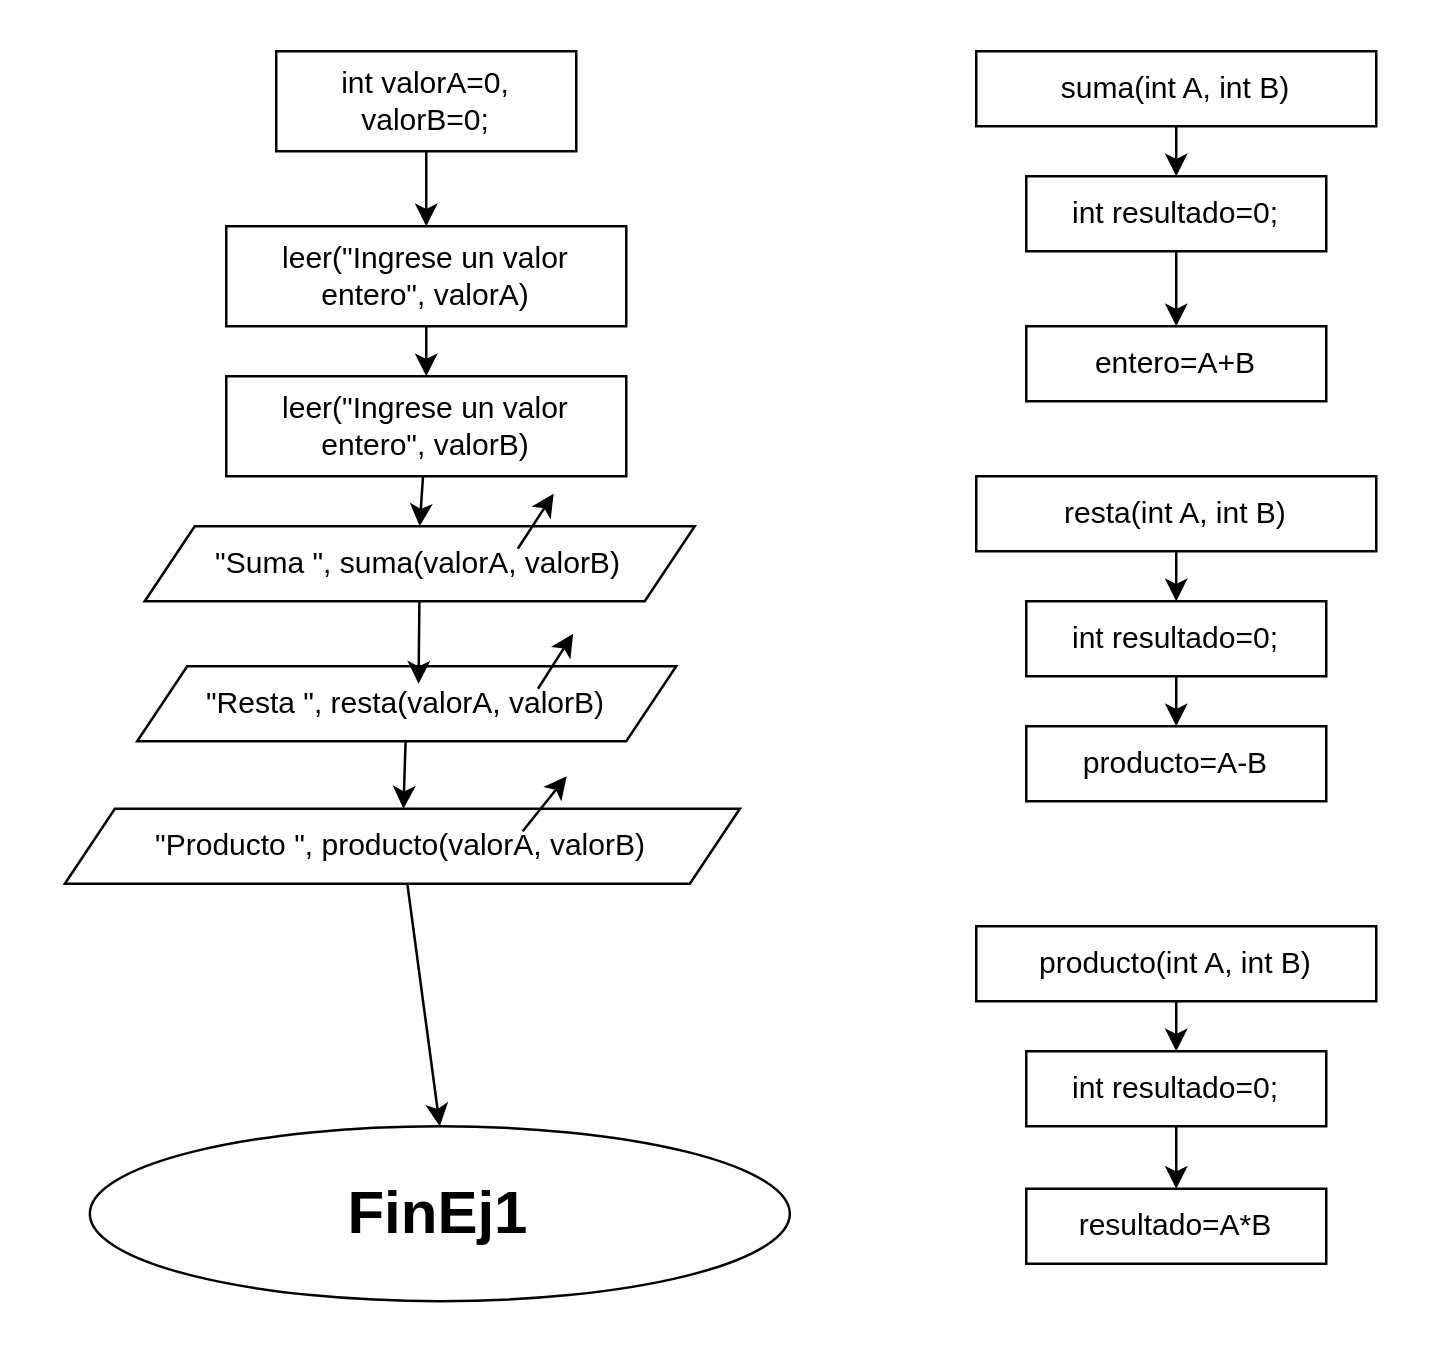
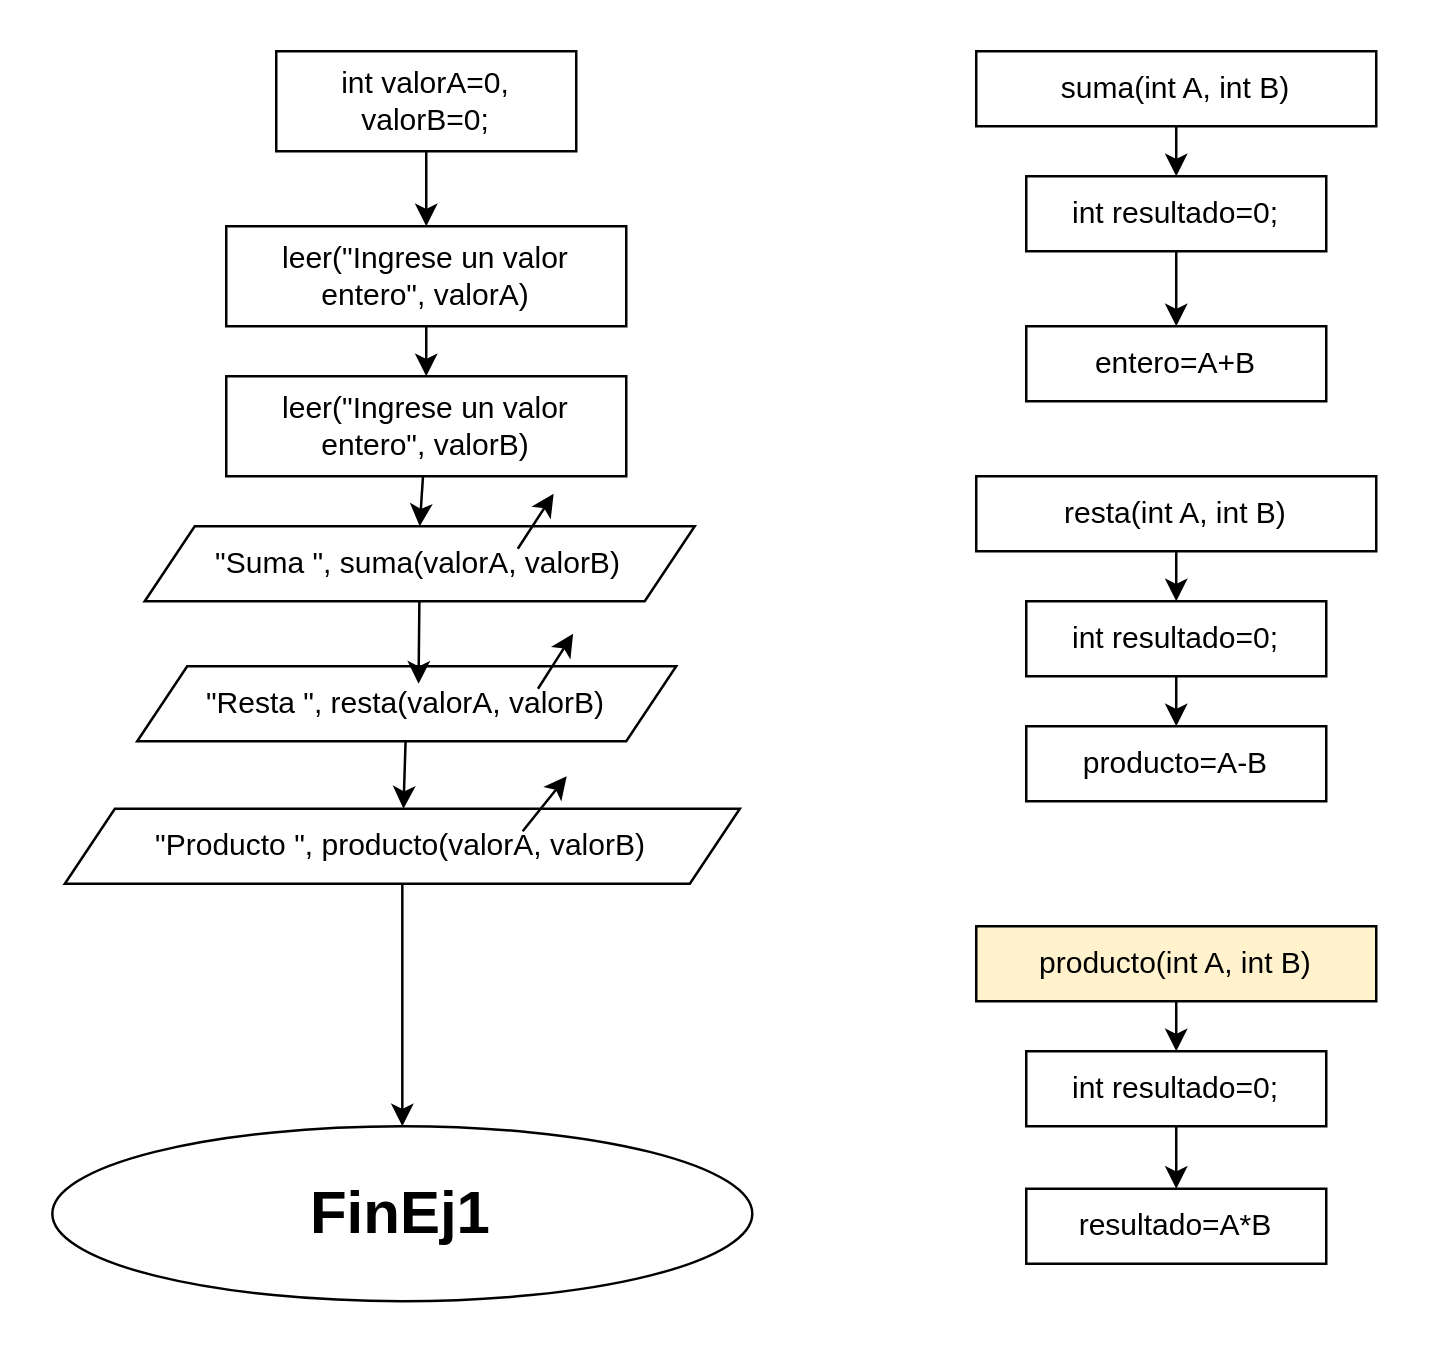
(1176, 964) -> (1176, 964)
(440, 1214) -> (402, 1214)
